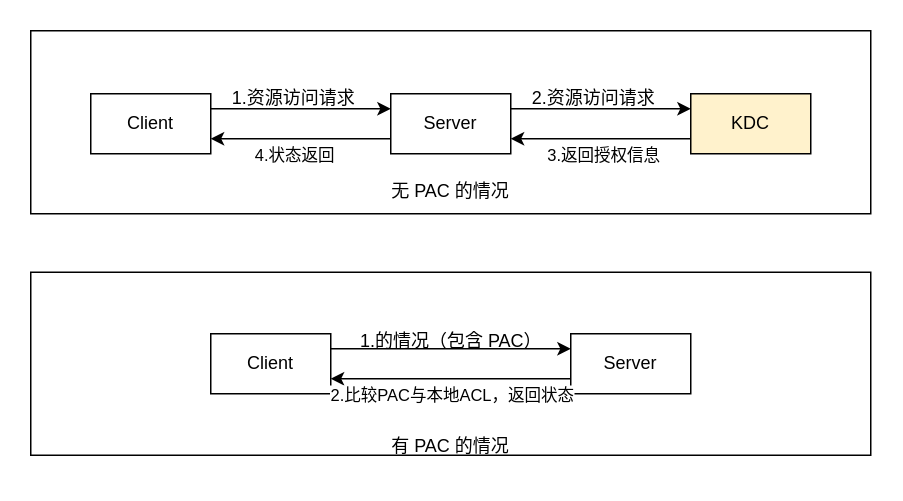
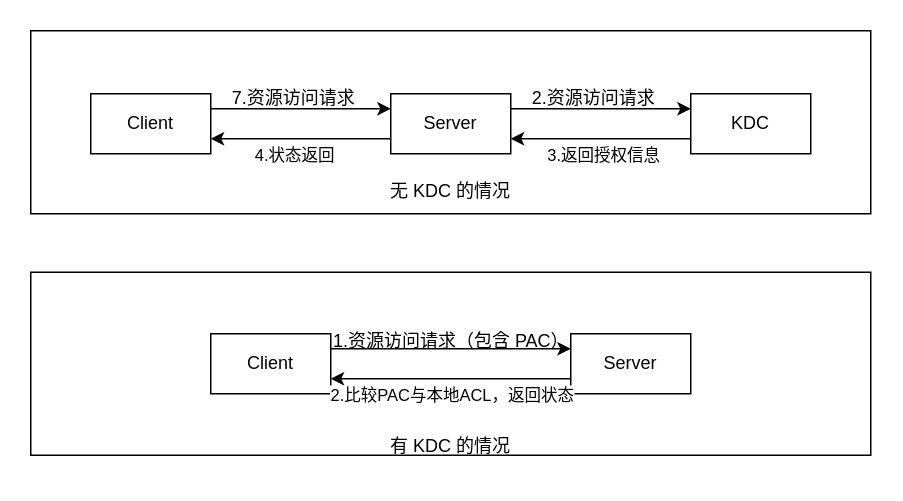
(294, 98) -> (294, 98)
(751, 124) -> (751, 124)
(451, 191) -> (451, 191)
(452, 341) -> (452, 341)
(451, 446) -> (451, 446)
